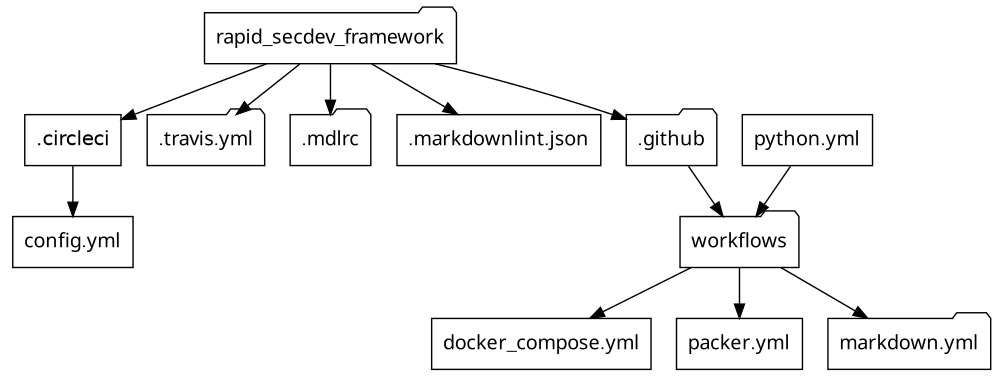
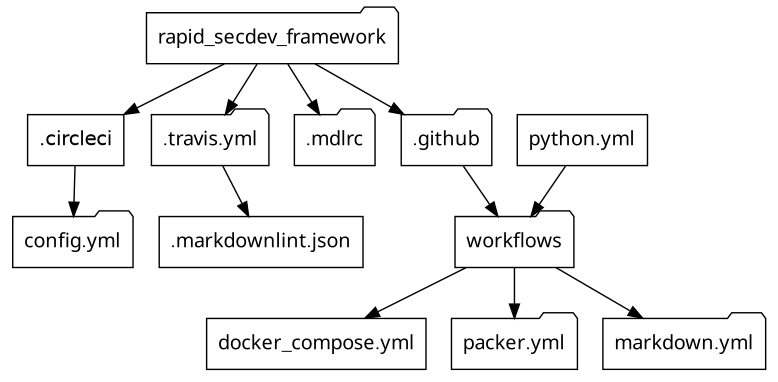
(408, 85) -> (232, 185)
(73, 242) -> (73, 242)
(739, 344) -> (514, 344)
